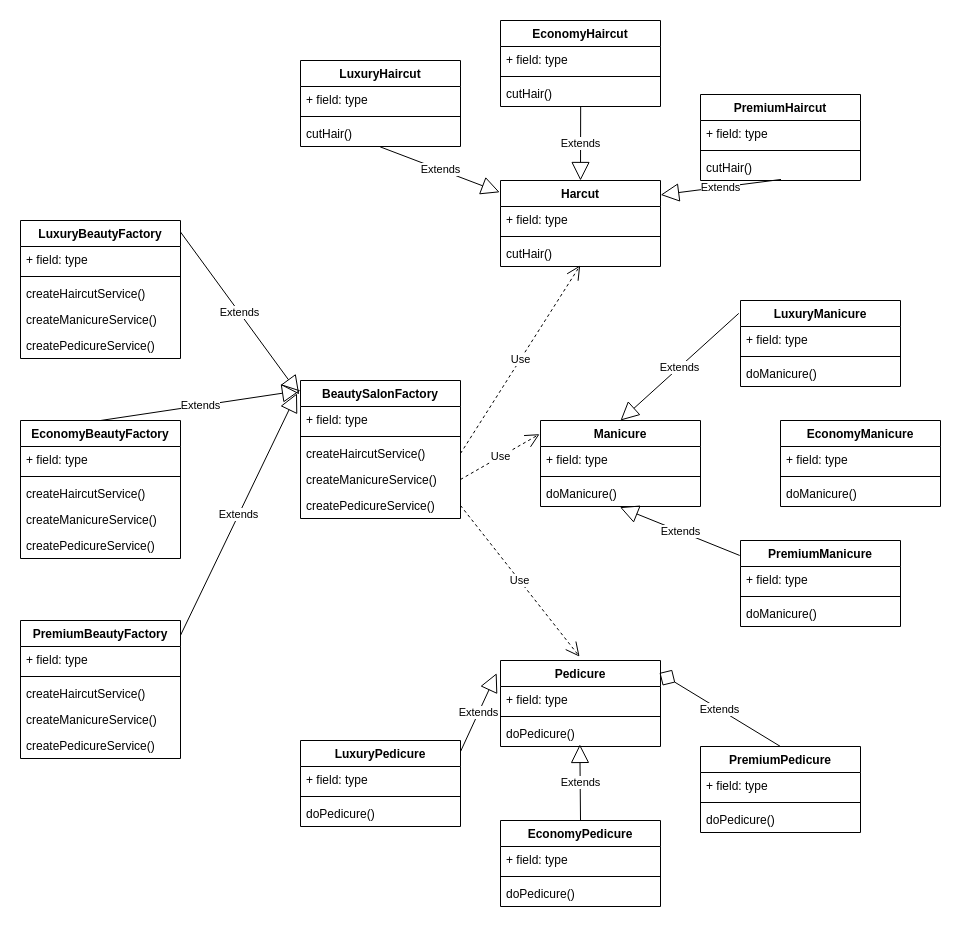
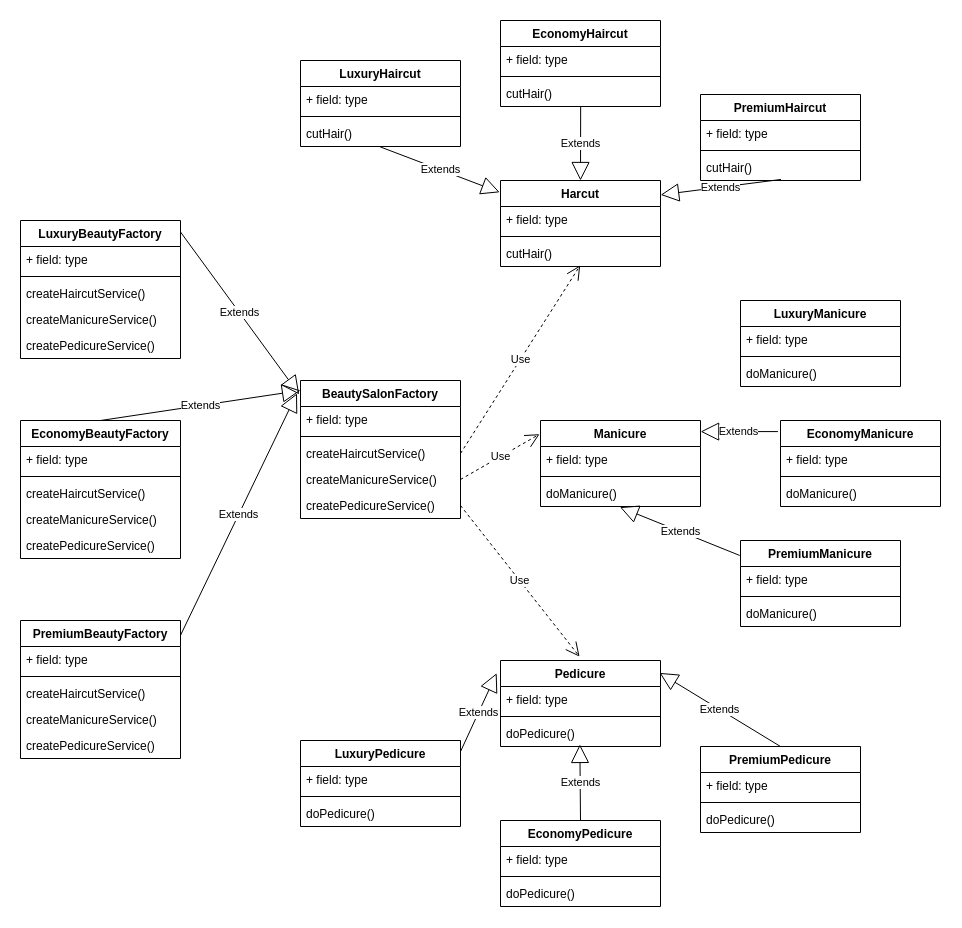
(687, 361) -> none
none -> (749, 432)
(676, 683) -> (676, 683)
